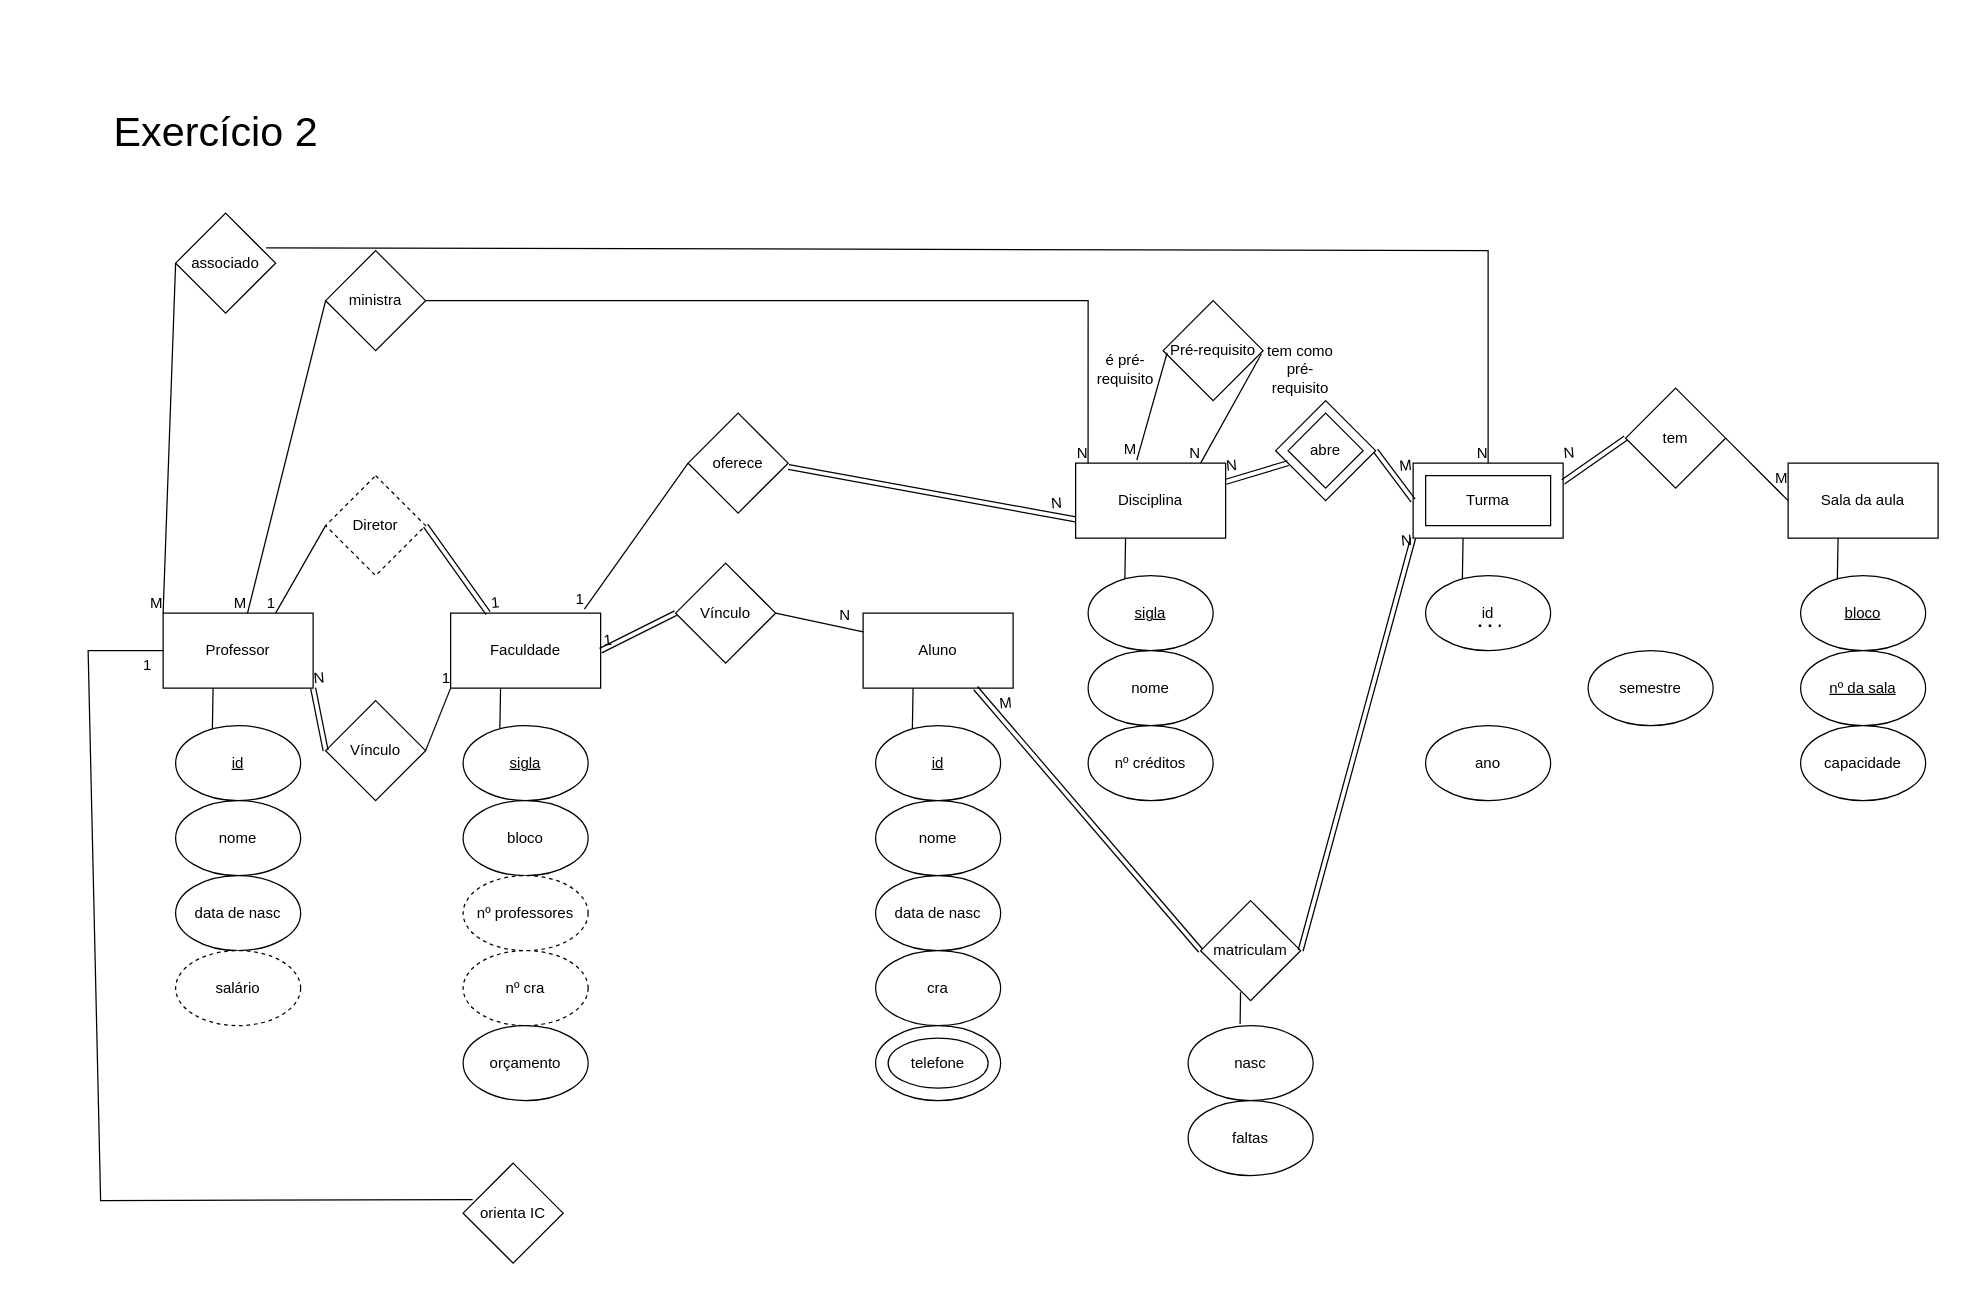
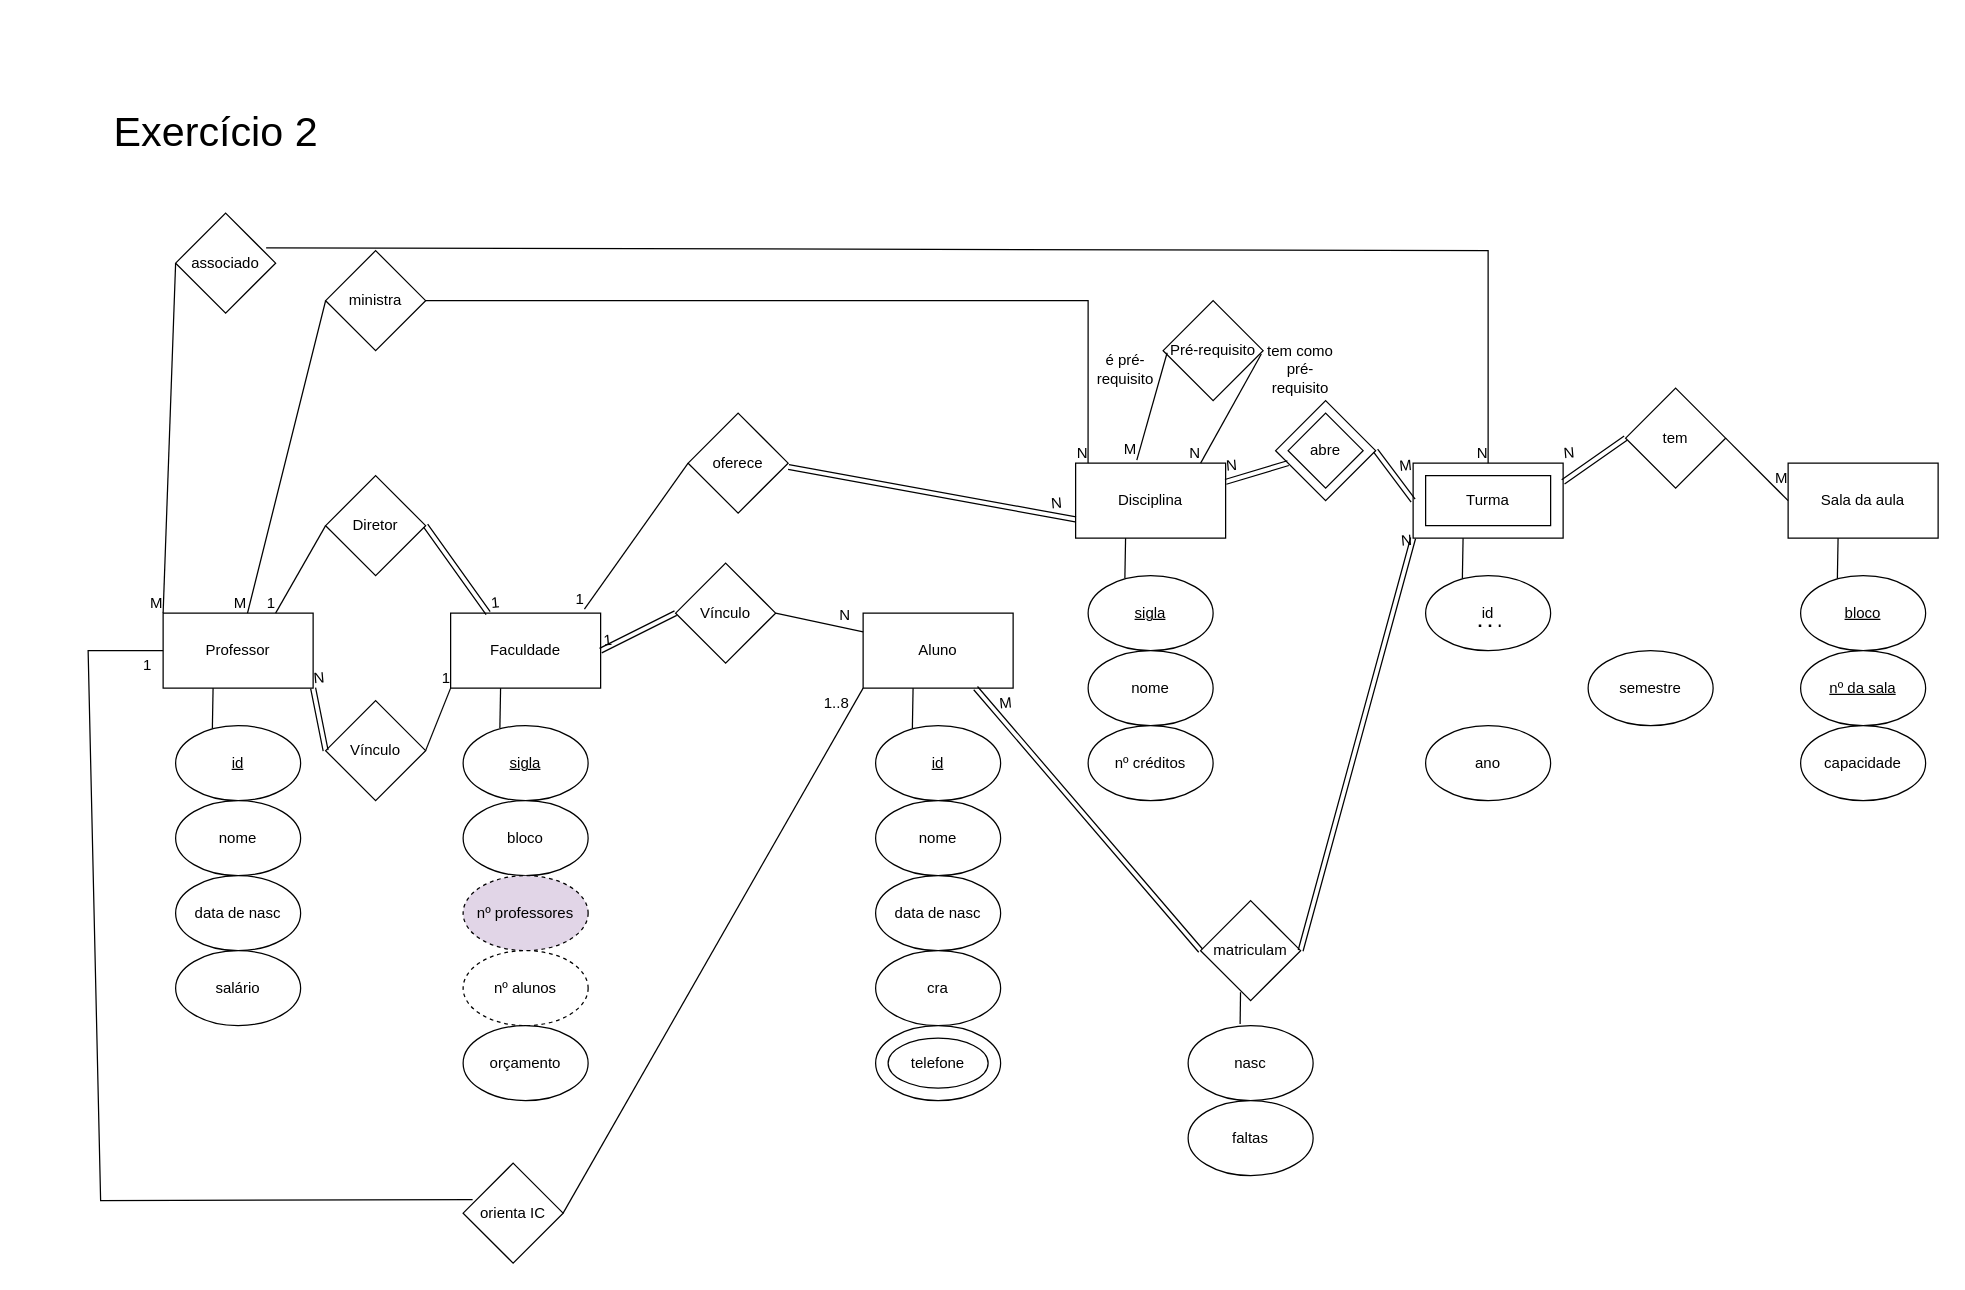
(376, 526) -> (376, 526)
(526, 913) -> (526, 913)
none -> (713, 951)
(238, 988) -> (238, 988)
(526, 988) -> (526, 988)
